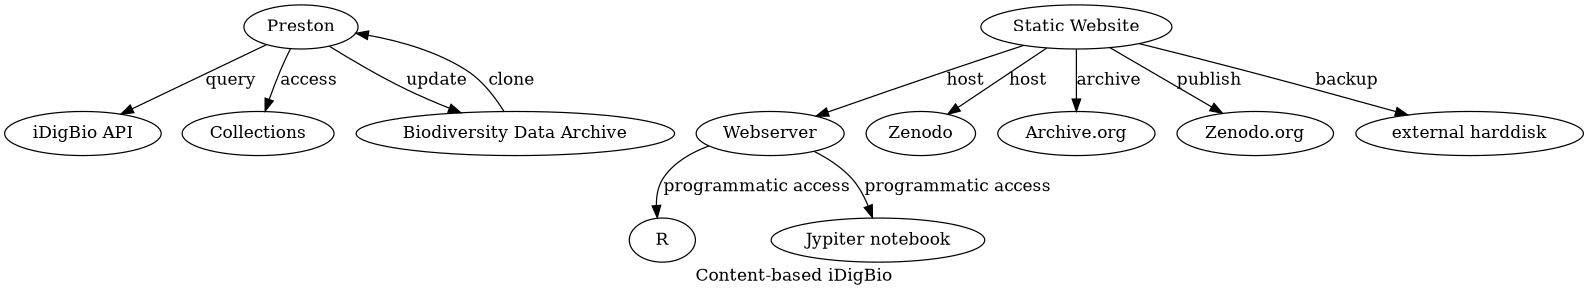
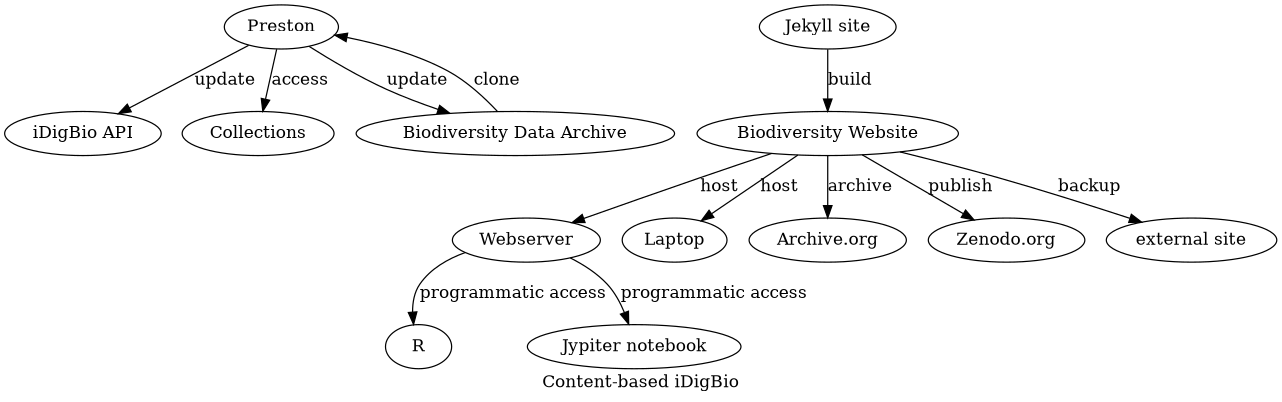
none -> (828, 27)
(1076, 27) -> (828, 134)
(231, 80) -> (225, 80)
(921, 134) -> (675, 240)
(1470, 134) -> (1192, 240)
